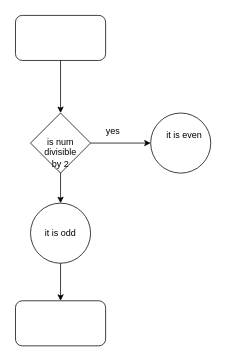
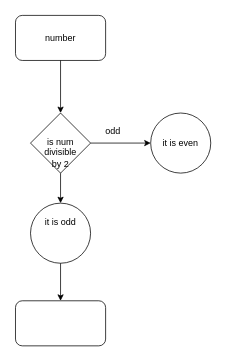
none -> (60, 38)
(113, 132) -> (113, 132)
(184, 135) -> (180, 143)
(60, 233) -> (60, 222)
